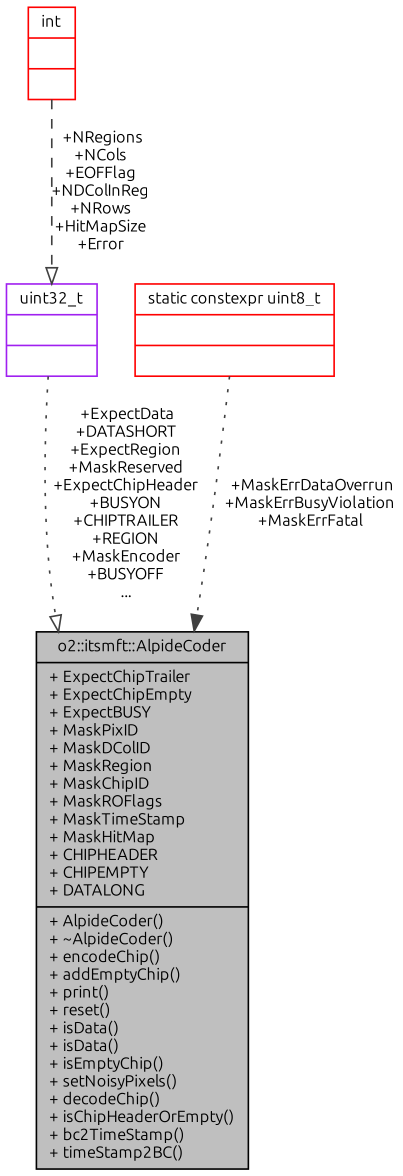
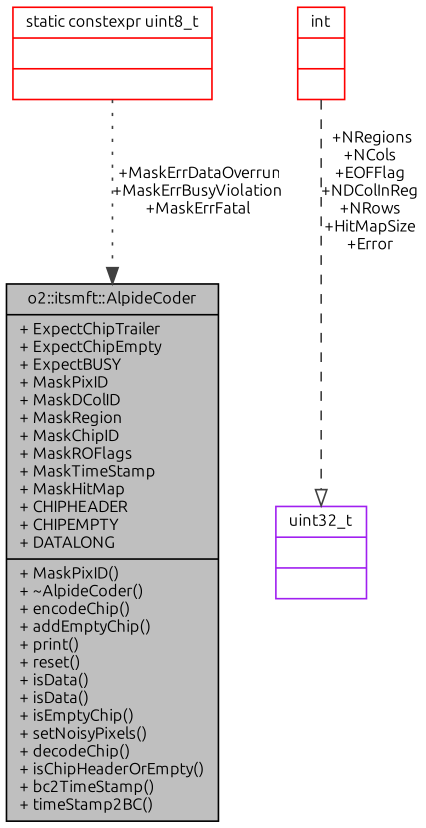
(45, 496) -> none
(107, 921) -> (70, 574)
